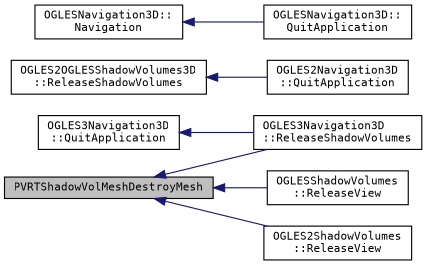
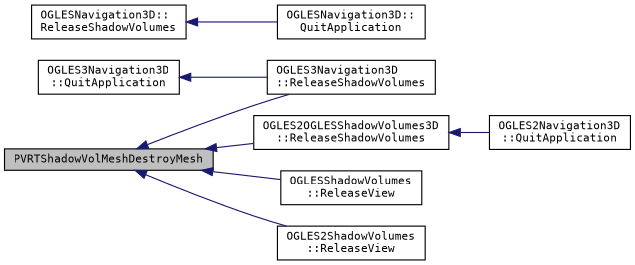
(109, 22) -> (109, 22)
none -> (235, 145)
